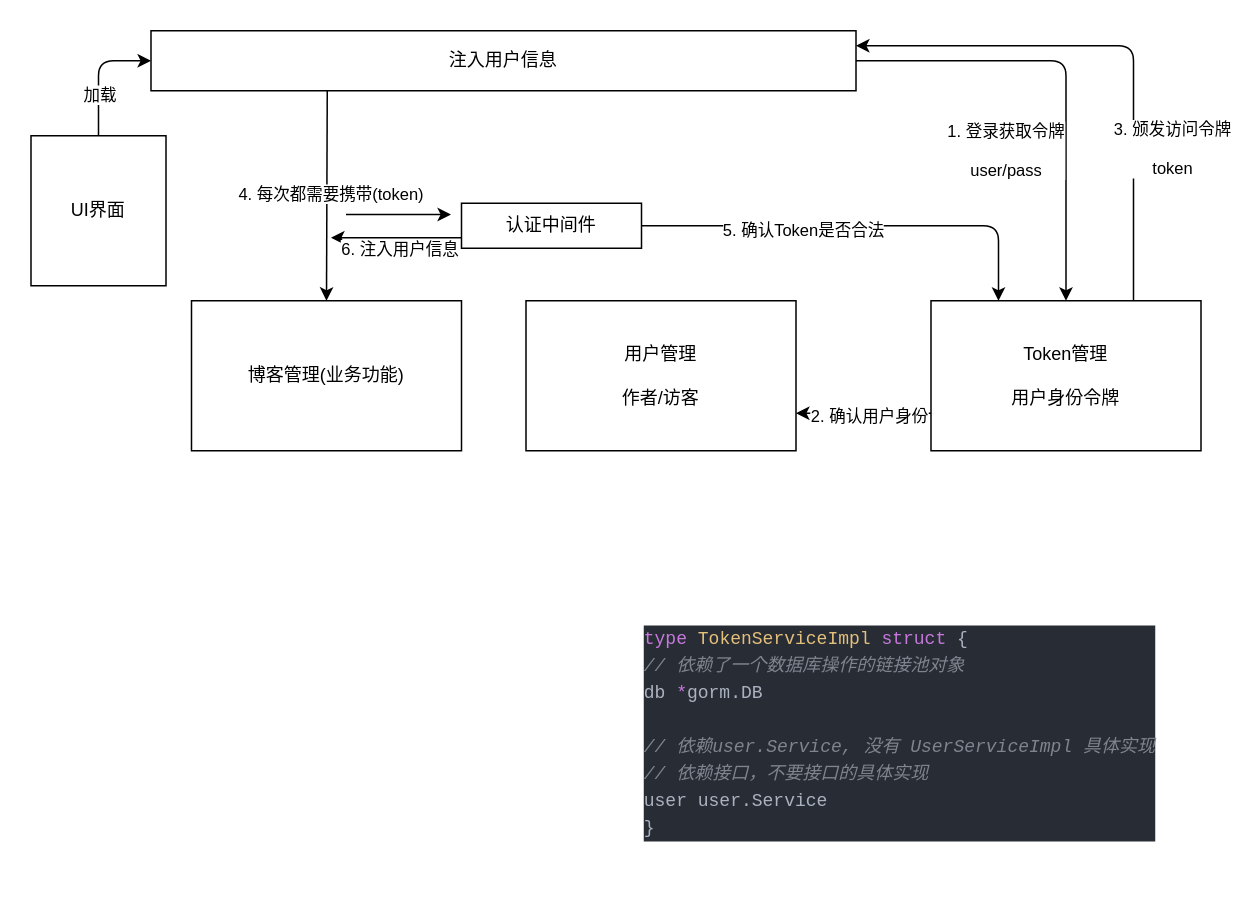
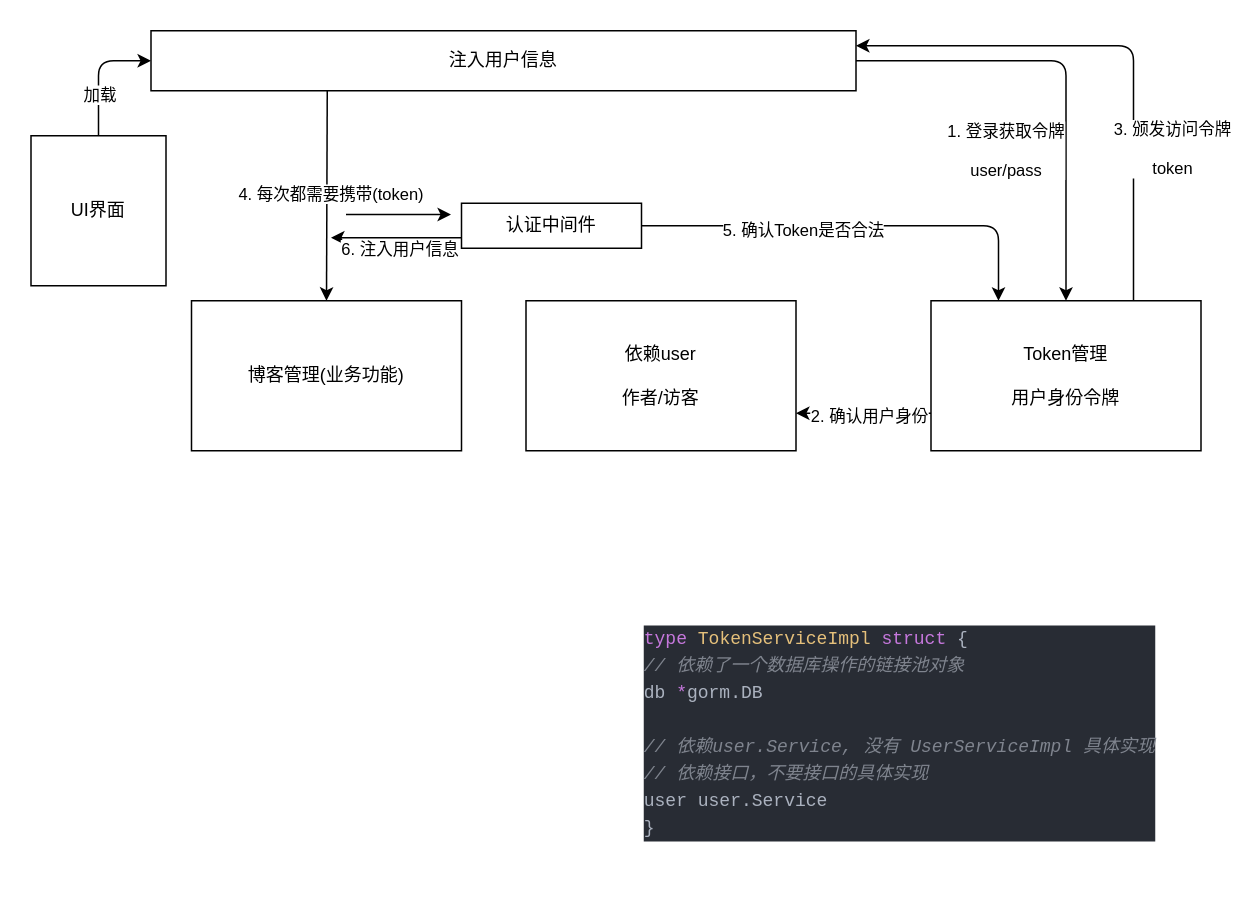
(661, 376) -> (661, 376)
